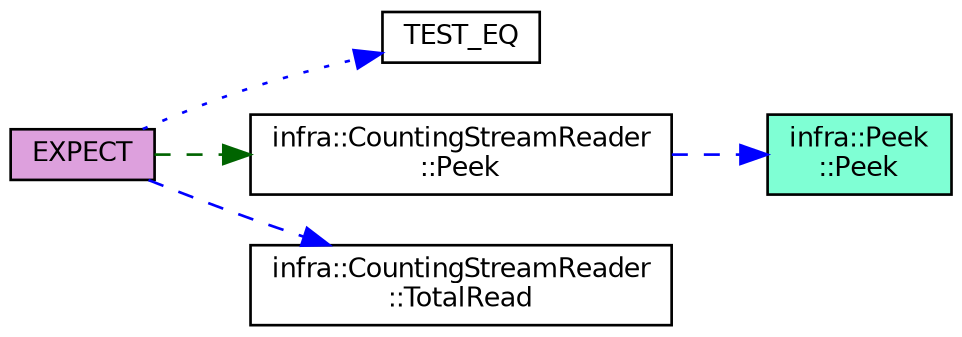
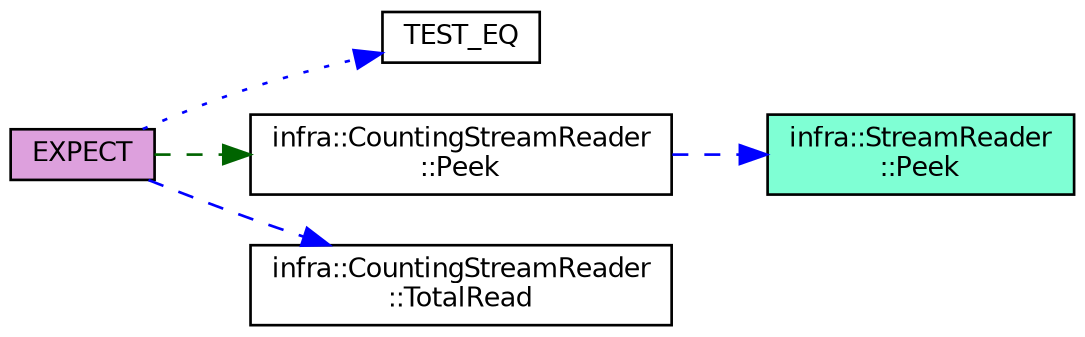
(860, 155) -> (921, 155)
